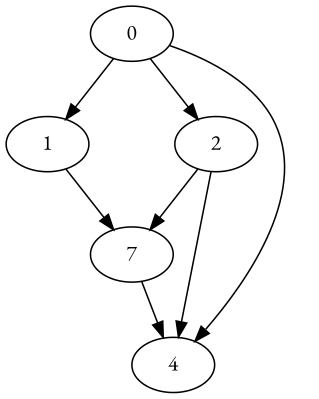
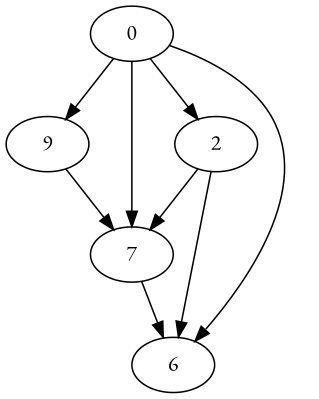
none -> (132, 136)
(48, 144) -> (48, 144)
(173, 365) -> (173, 365)
